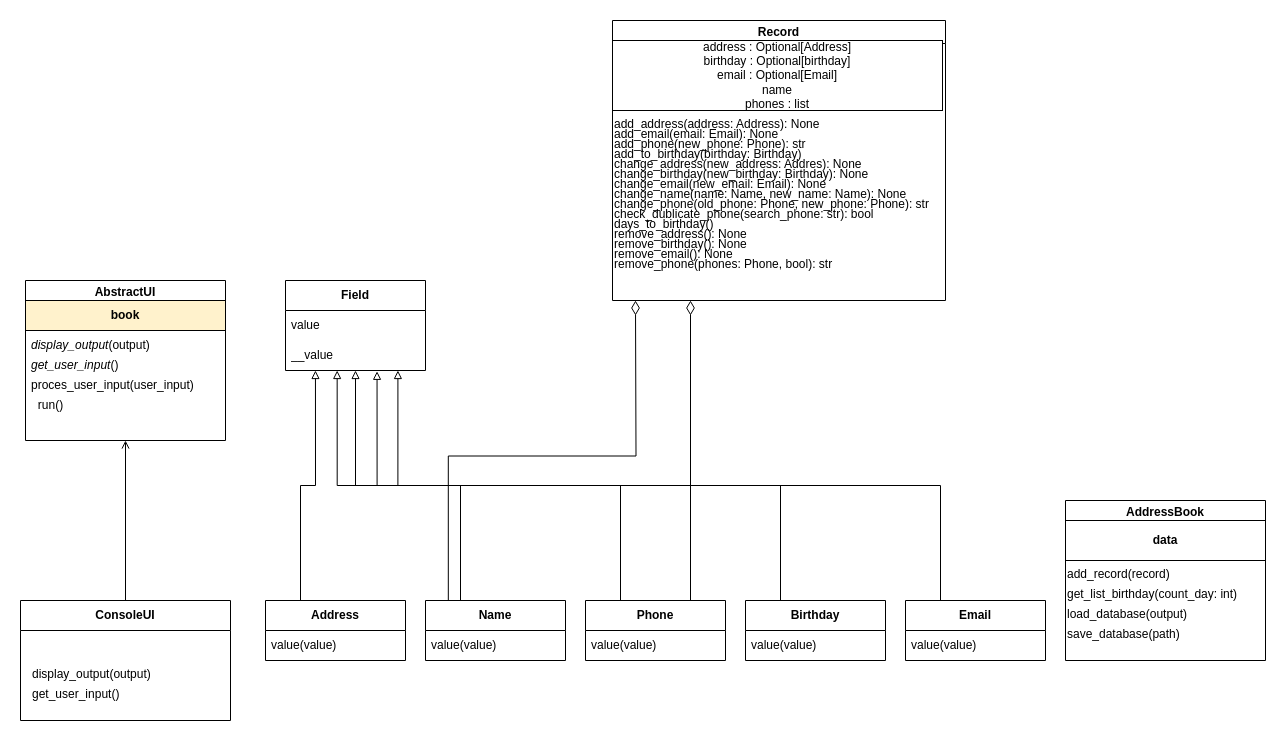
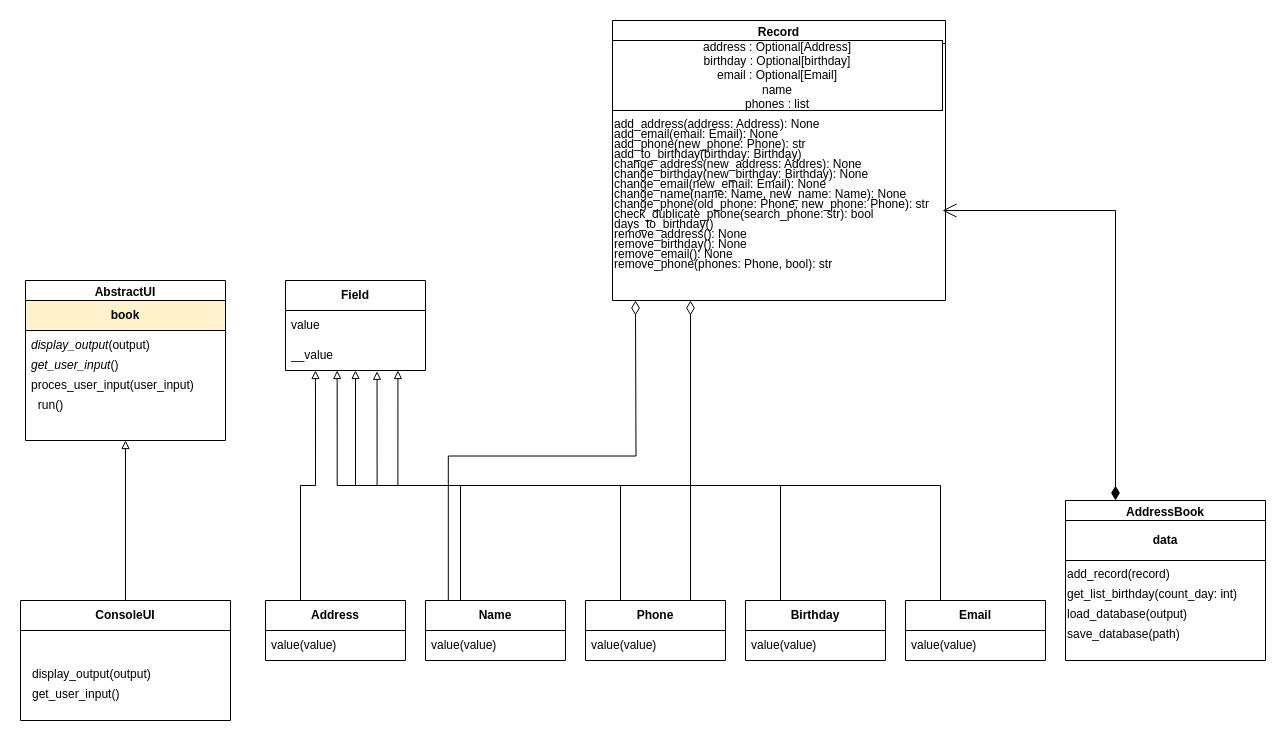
none -> (1116, 265)
(126, 447) -> (126, 450)
